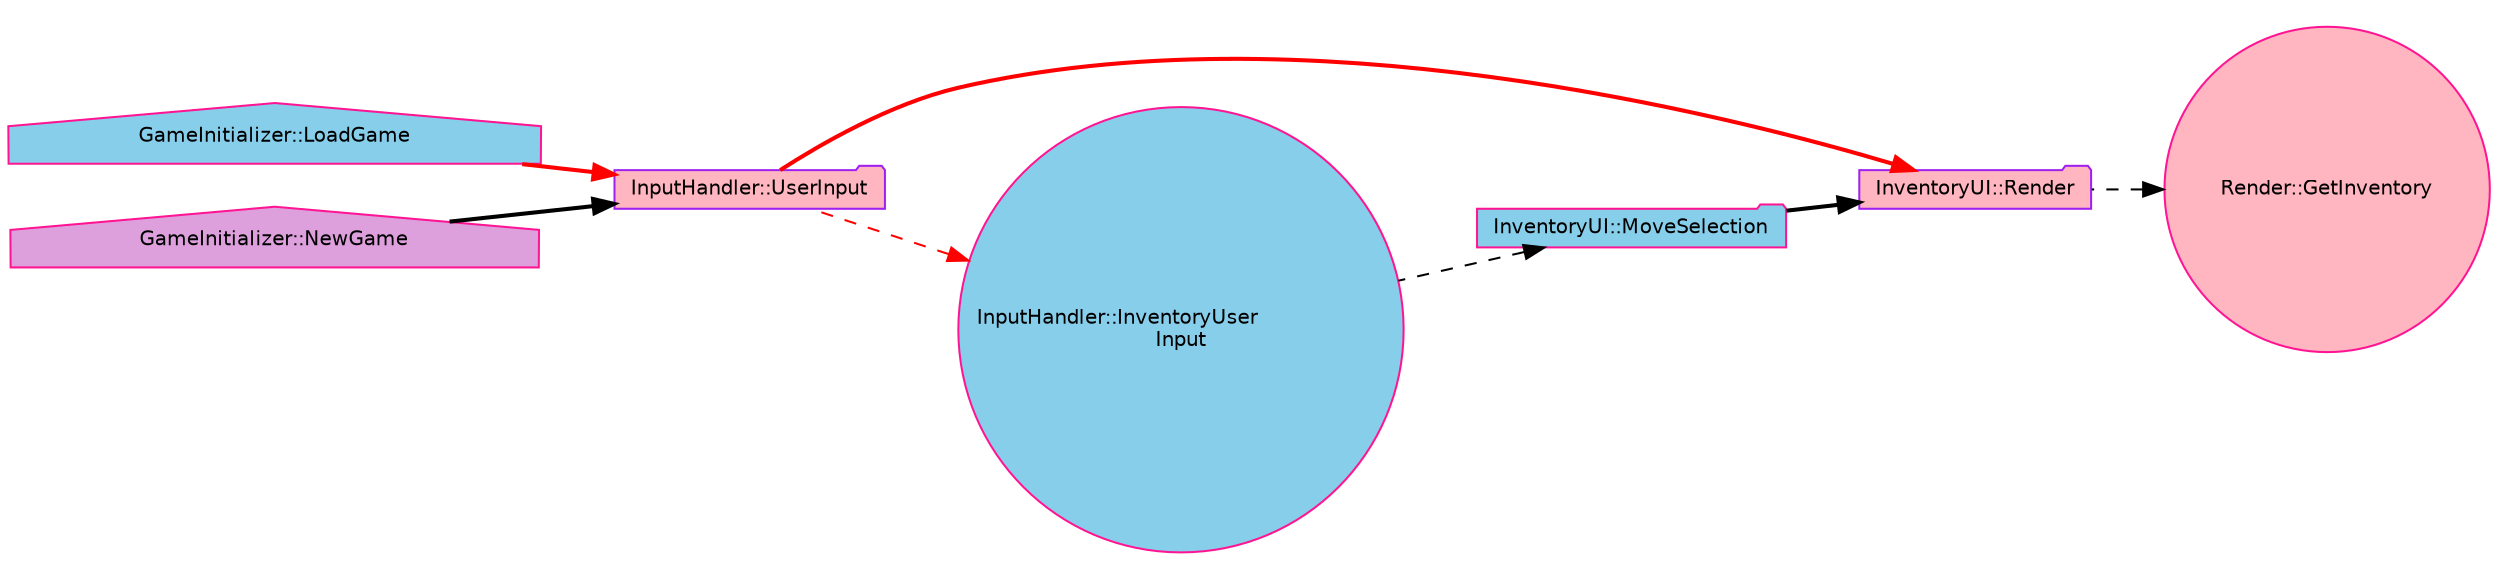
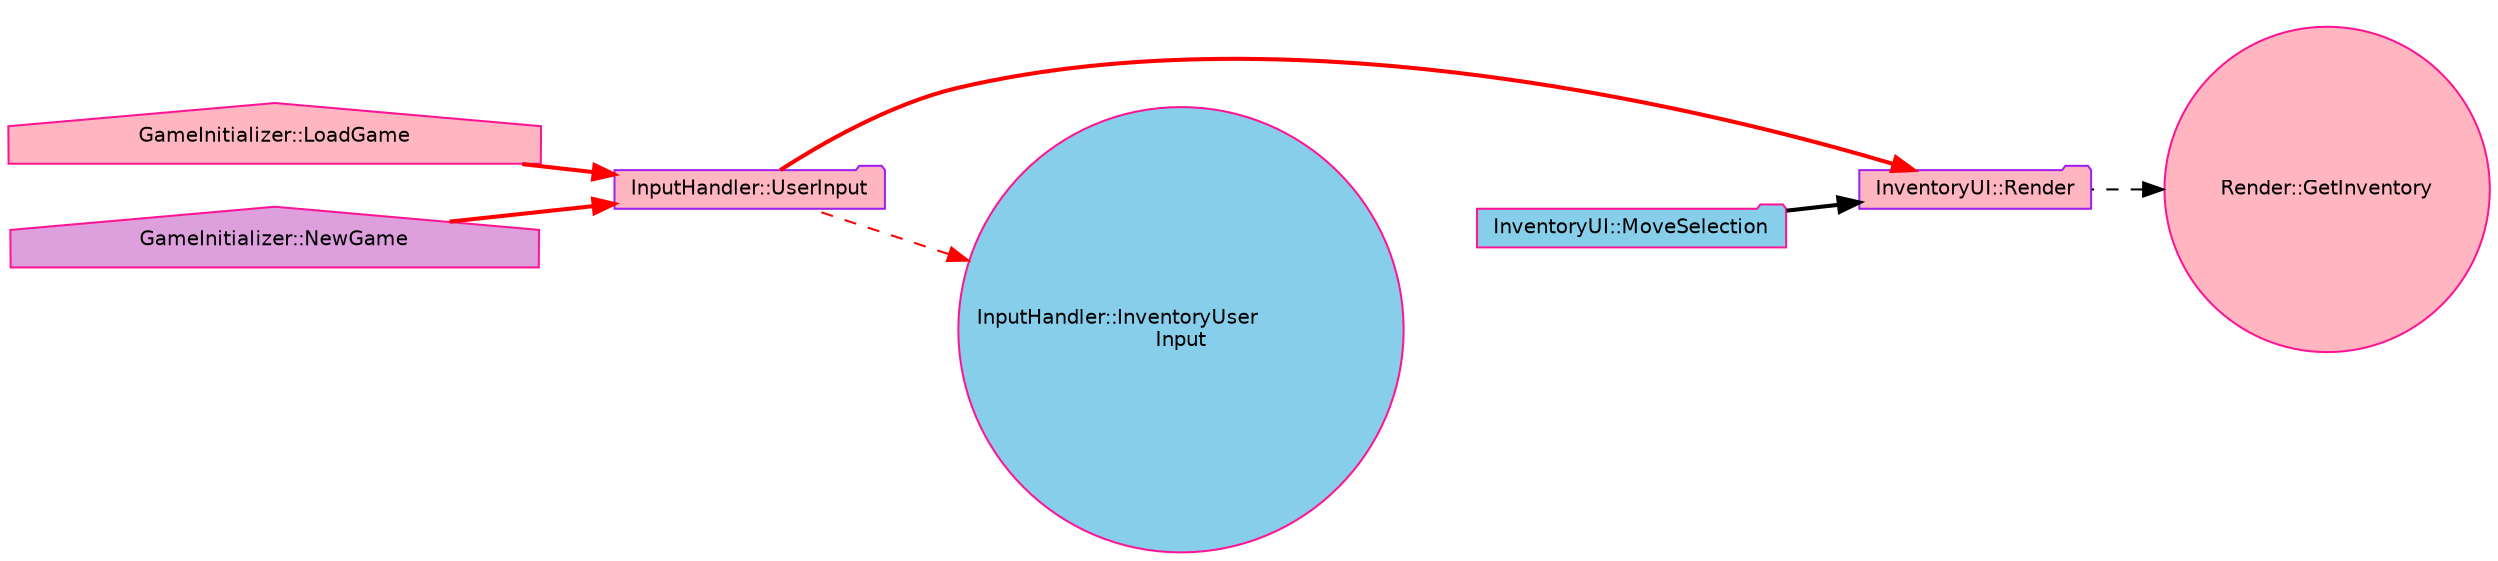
(275, 137) -> (275, 137)
(521, 214) -> (521, 214)
(1461, 266) -> none
